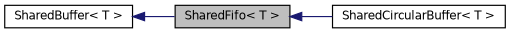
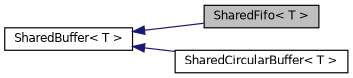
(317, 17) -> (160, 50)
